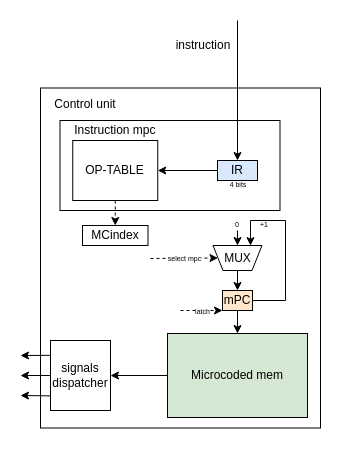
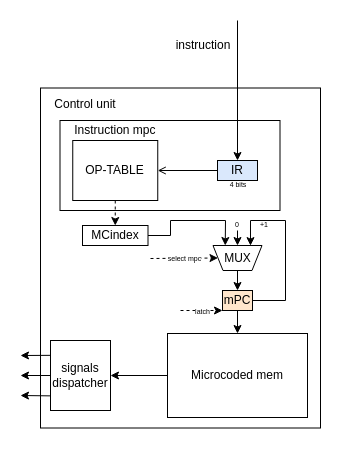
(166, 171) -> (164, 171)
none -> (189, 221)
(238, 376) -> (238, 376)
